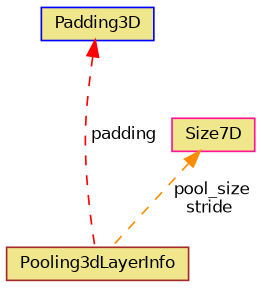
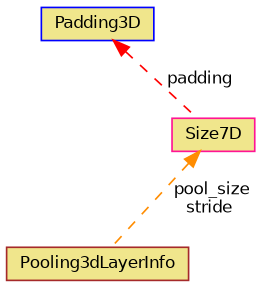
(86, 152) -> (162, 85)
